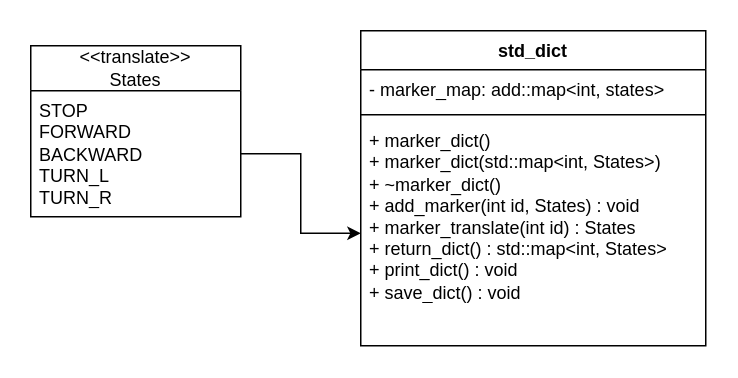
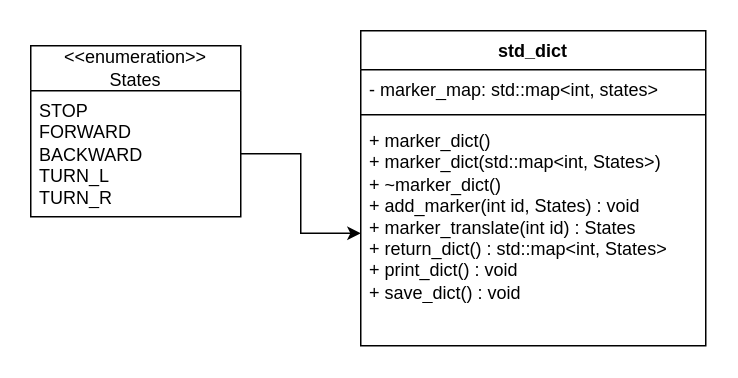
(136, 68) -> (136, 68)
(527, 91) -> (527, 91)
